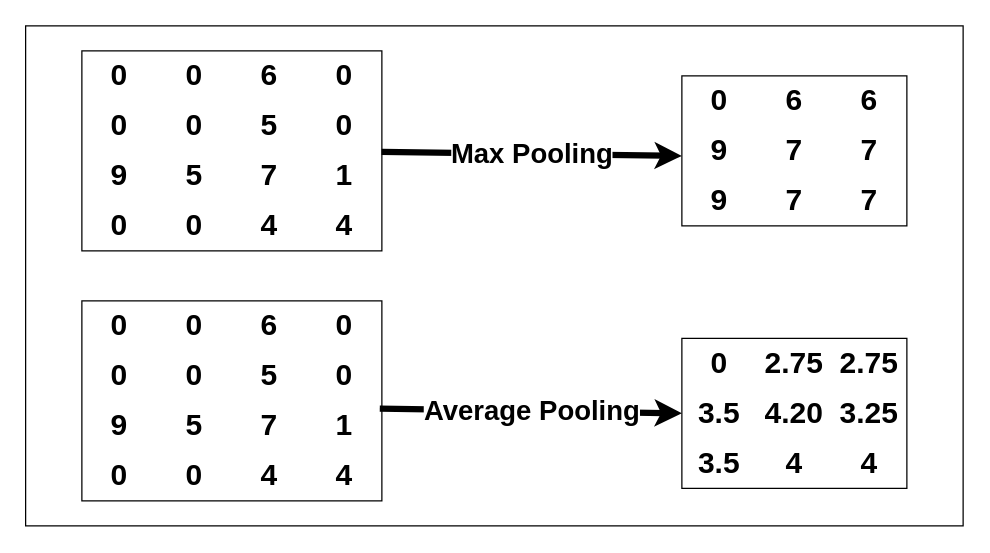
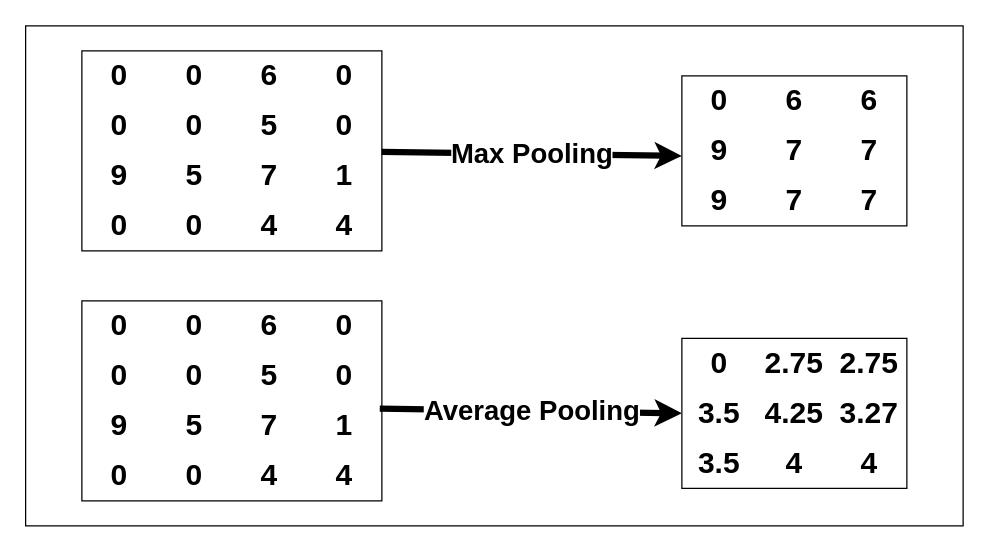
(794, 413) -> (794, 413)
(869, 413) -> (869, 413)
